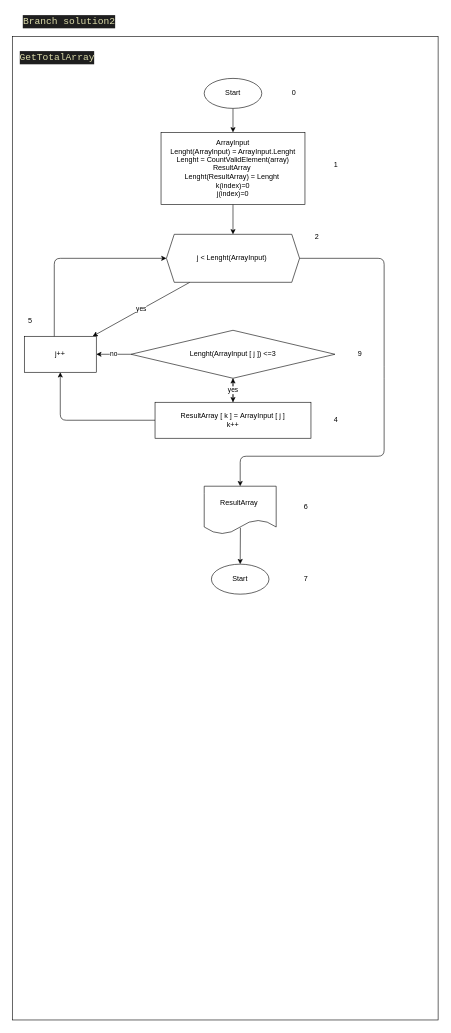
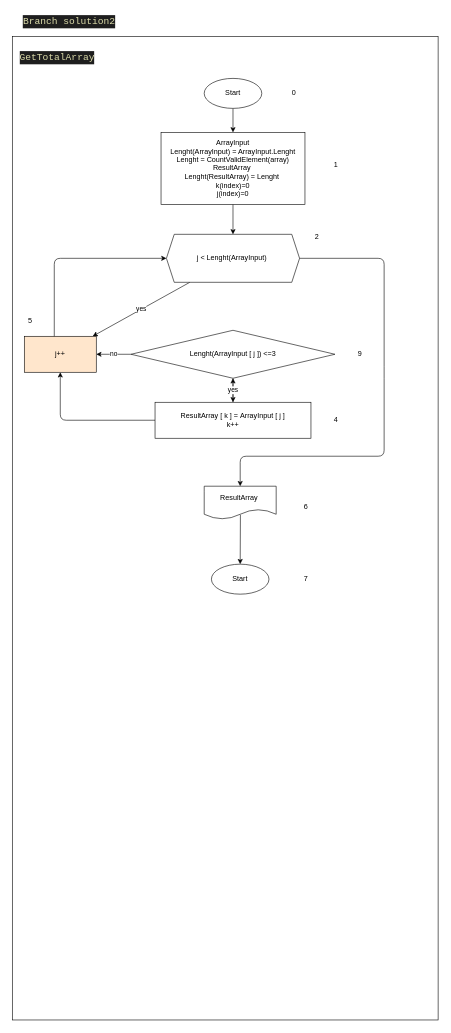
(60, 354) -> (60, 354)
(240, 510) -> (240, 503)
